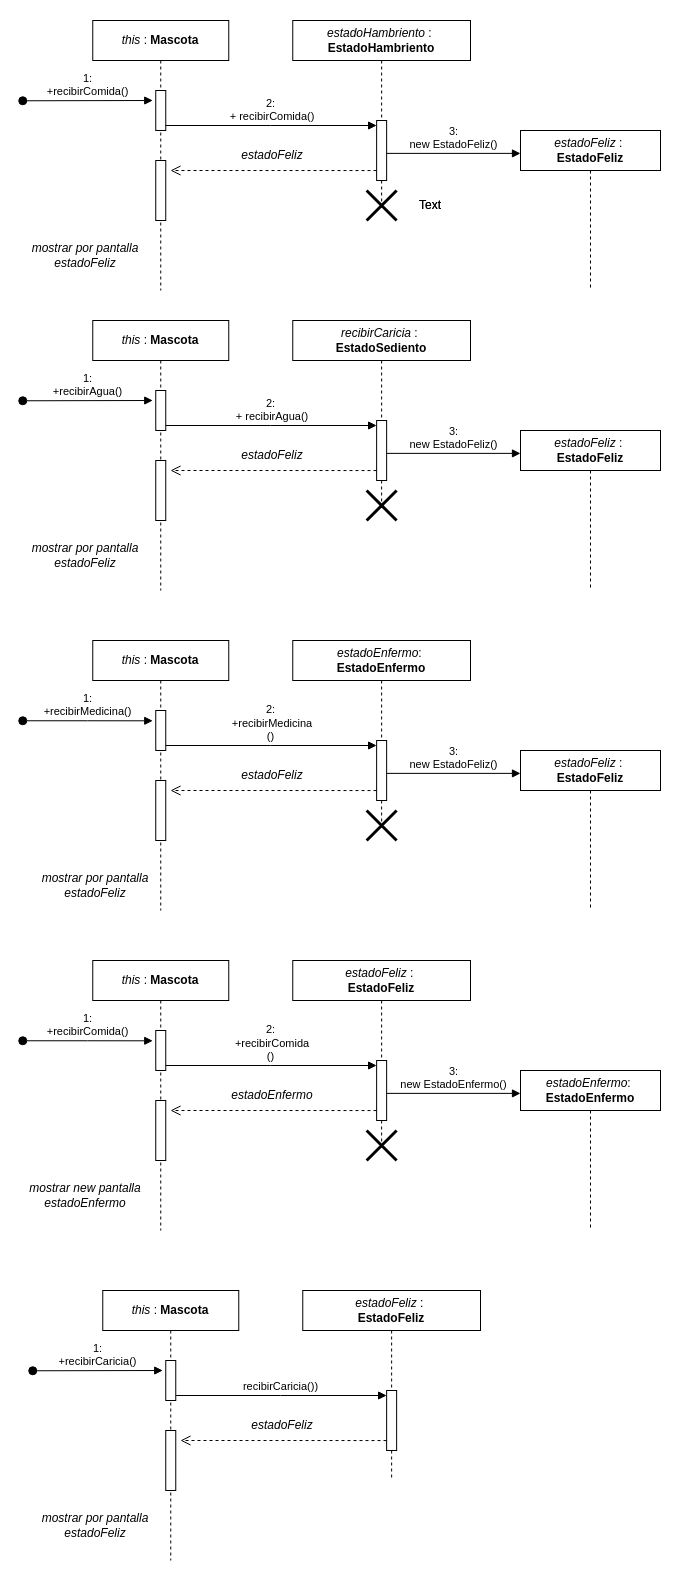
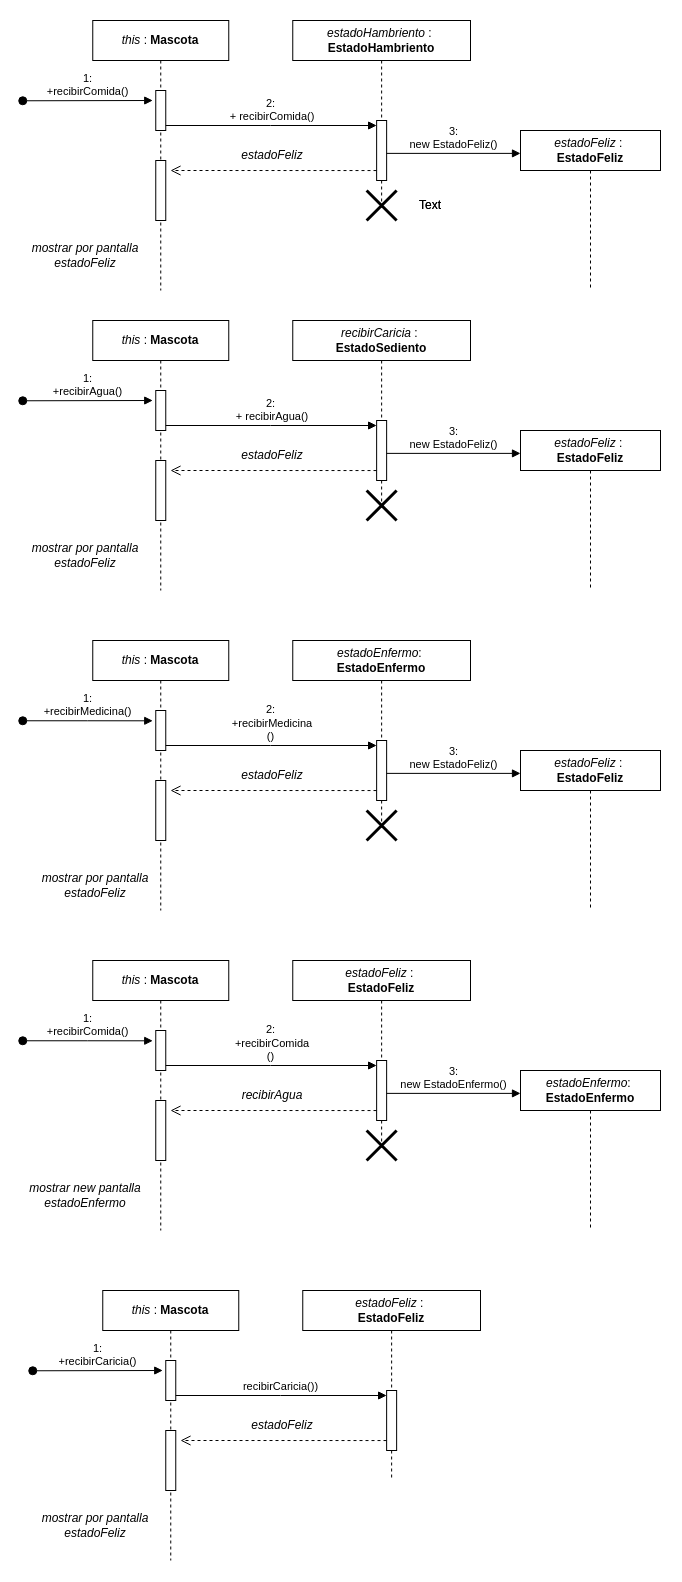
(273, 1096) -> (273, 1096)
